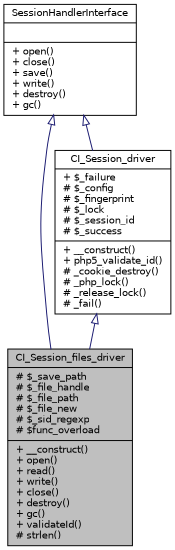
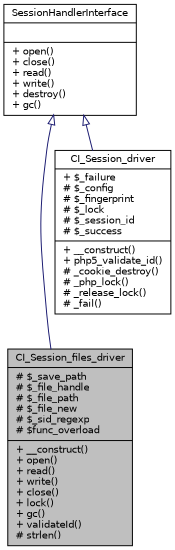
(33, 73) -> (32, 73)
(92, 336) -> none
(43, 503) -> (35, 503)
